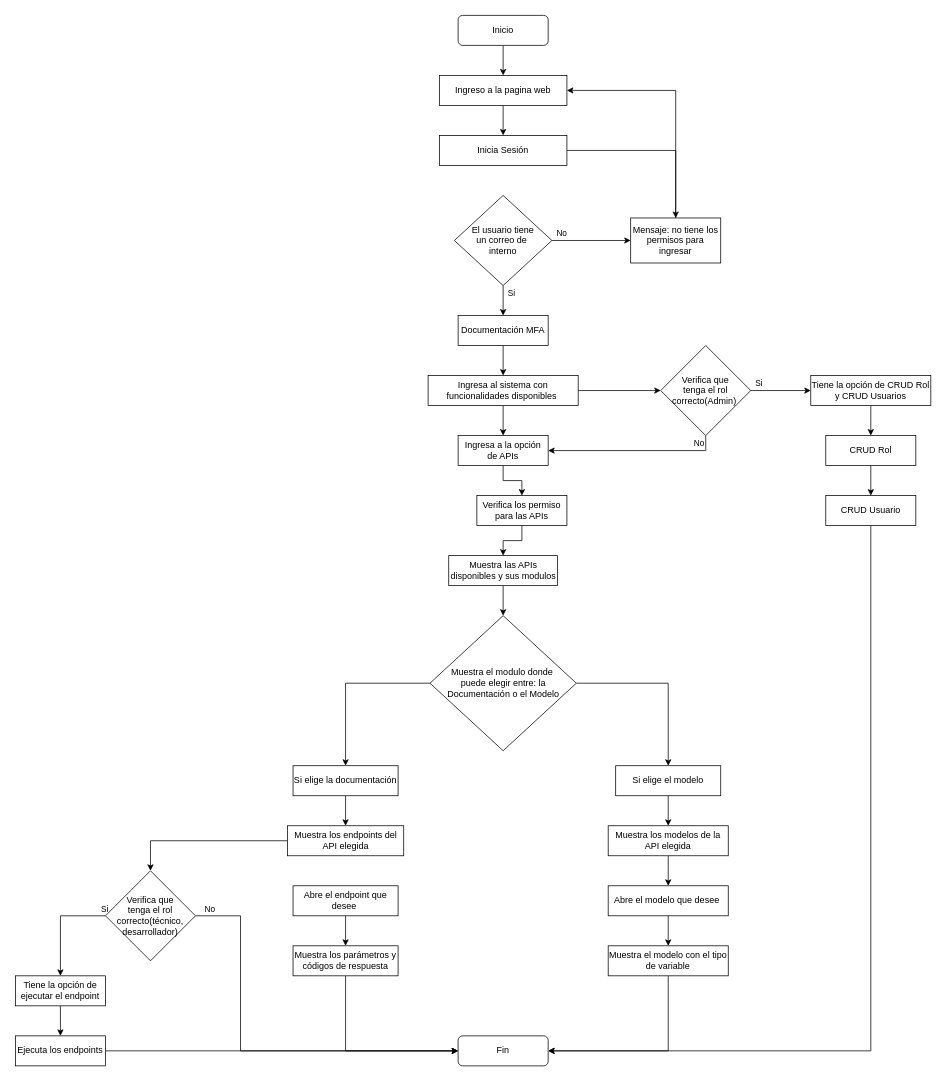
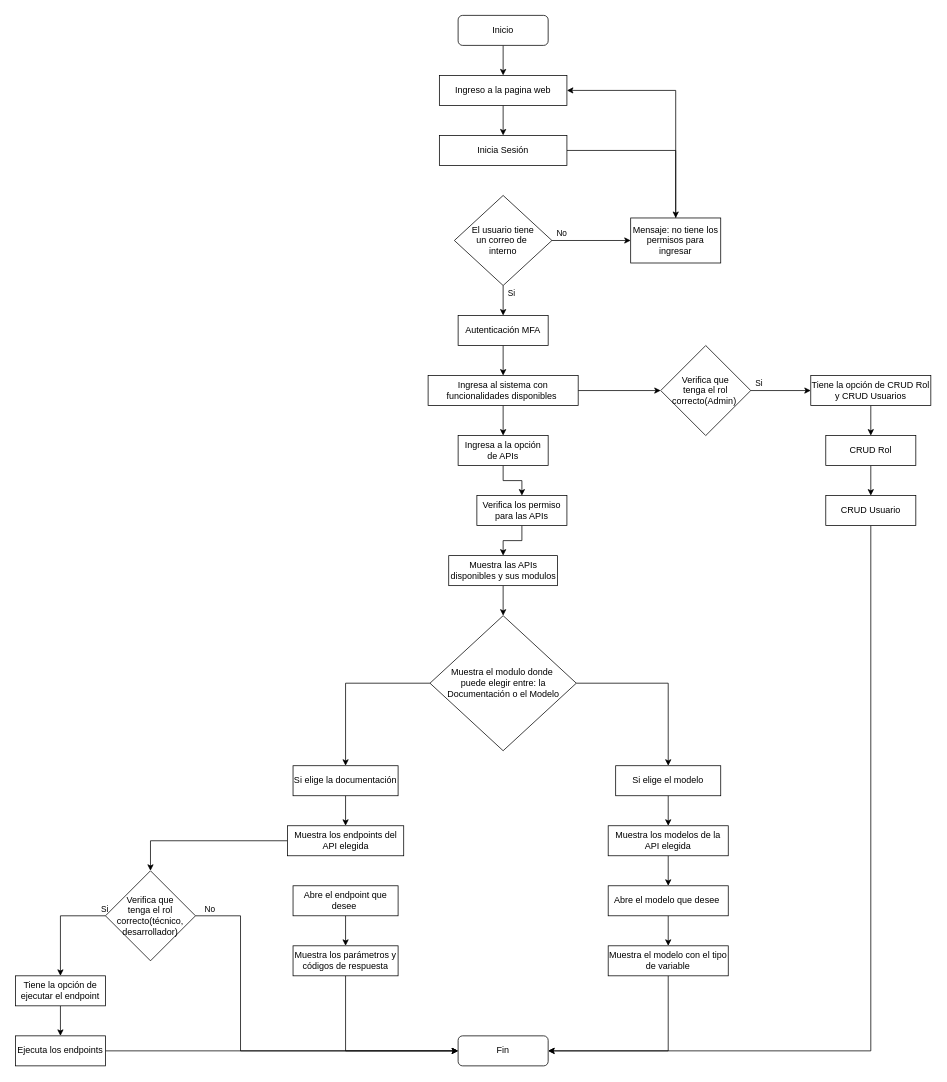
(503, 330) -> (503, 330)
(637, 450) -> none
